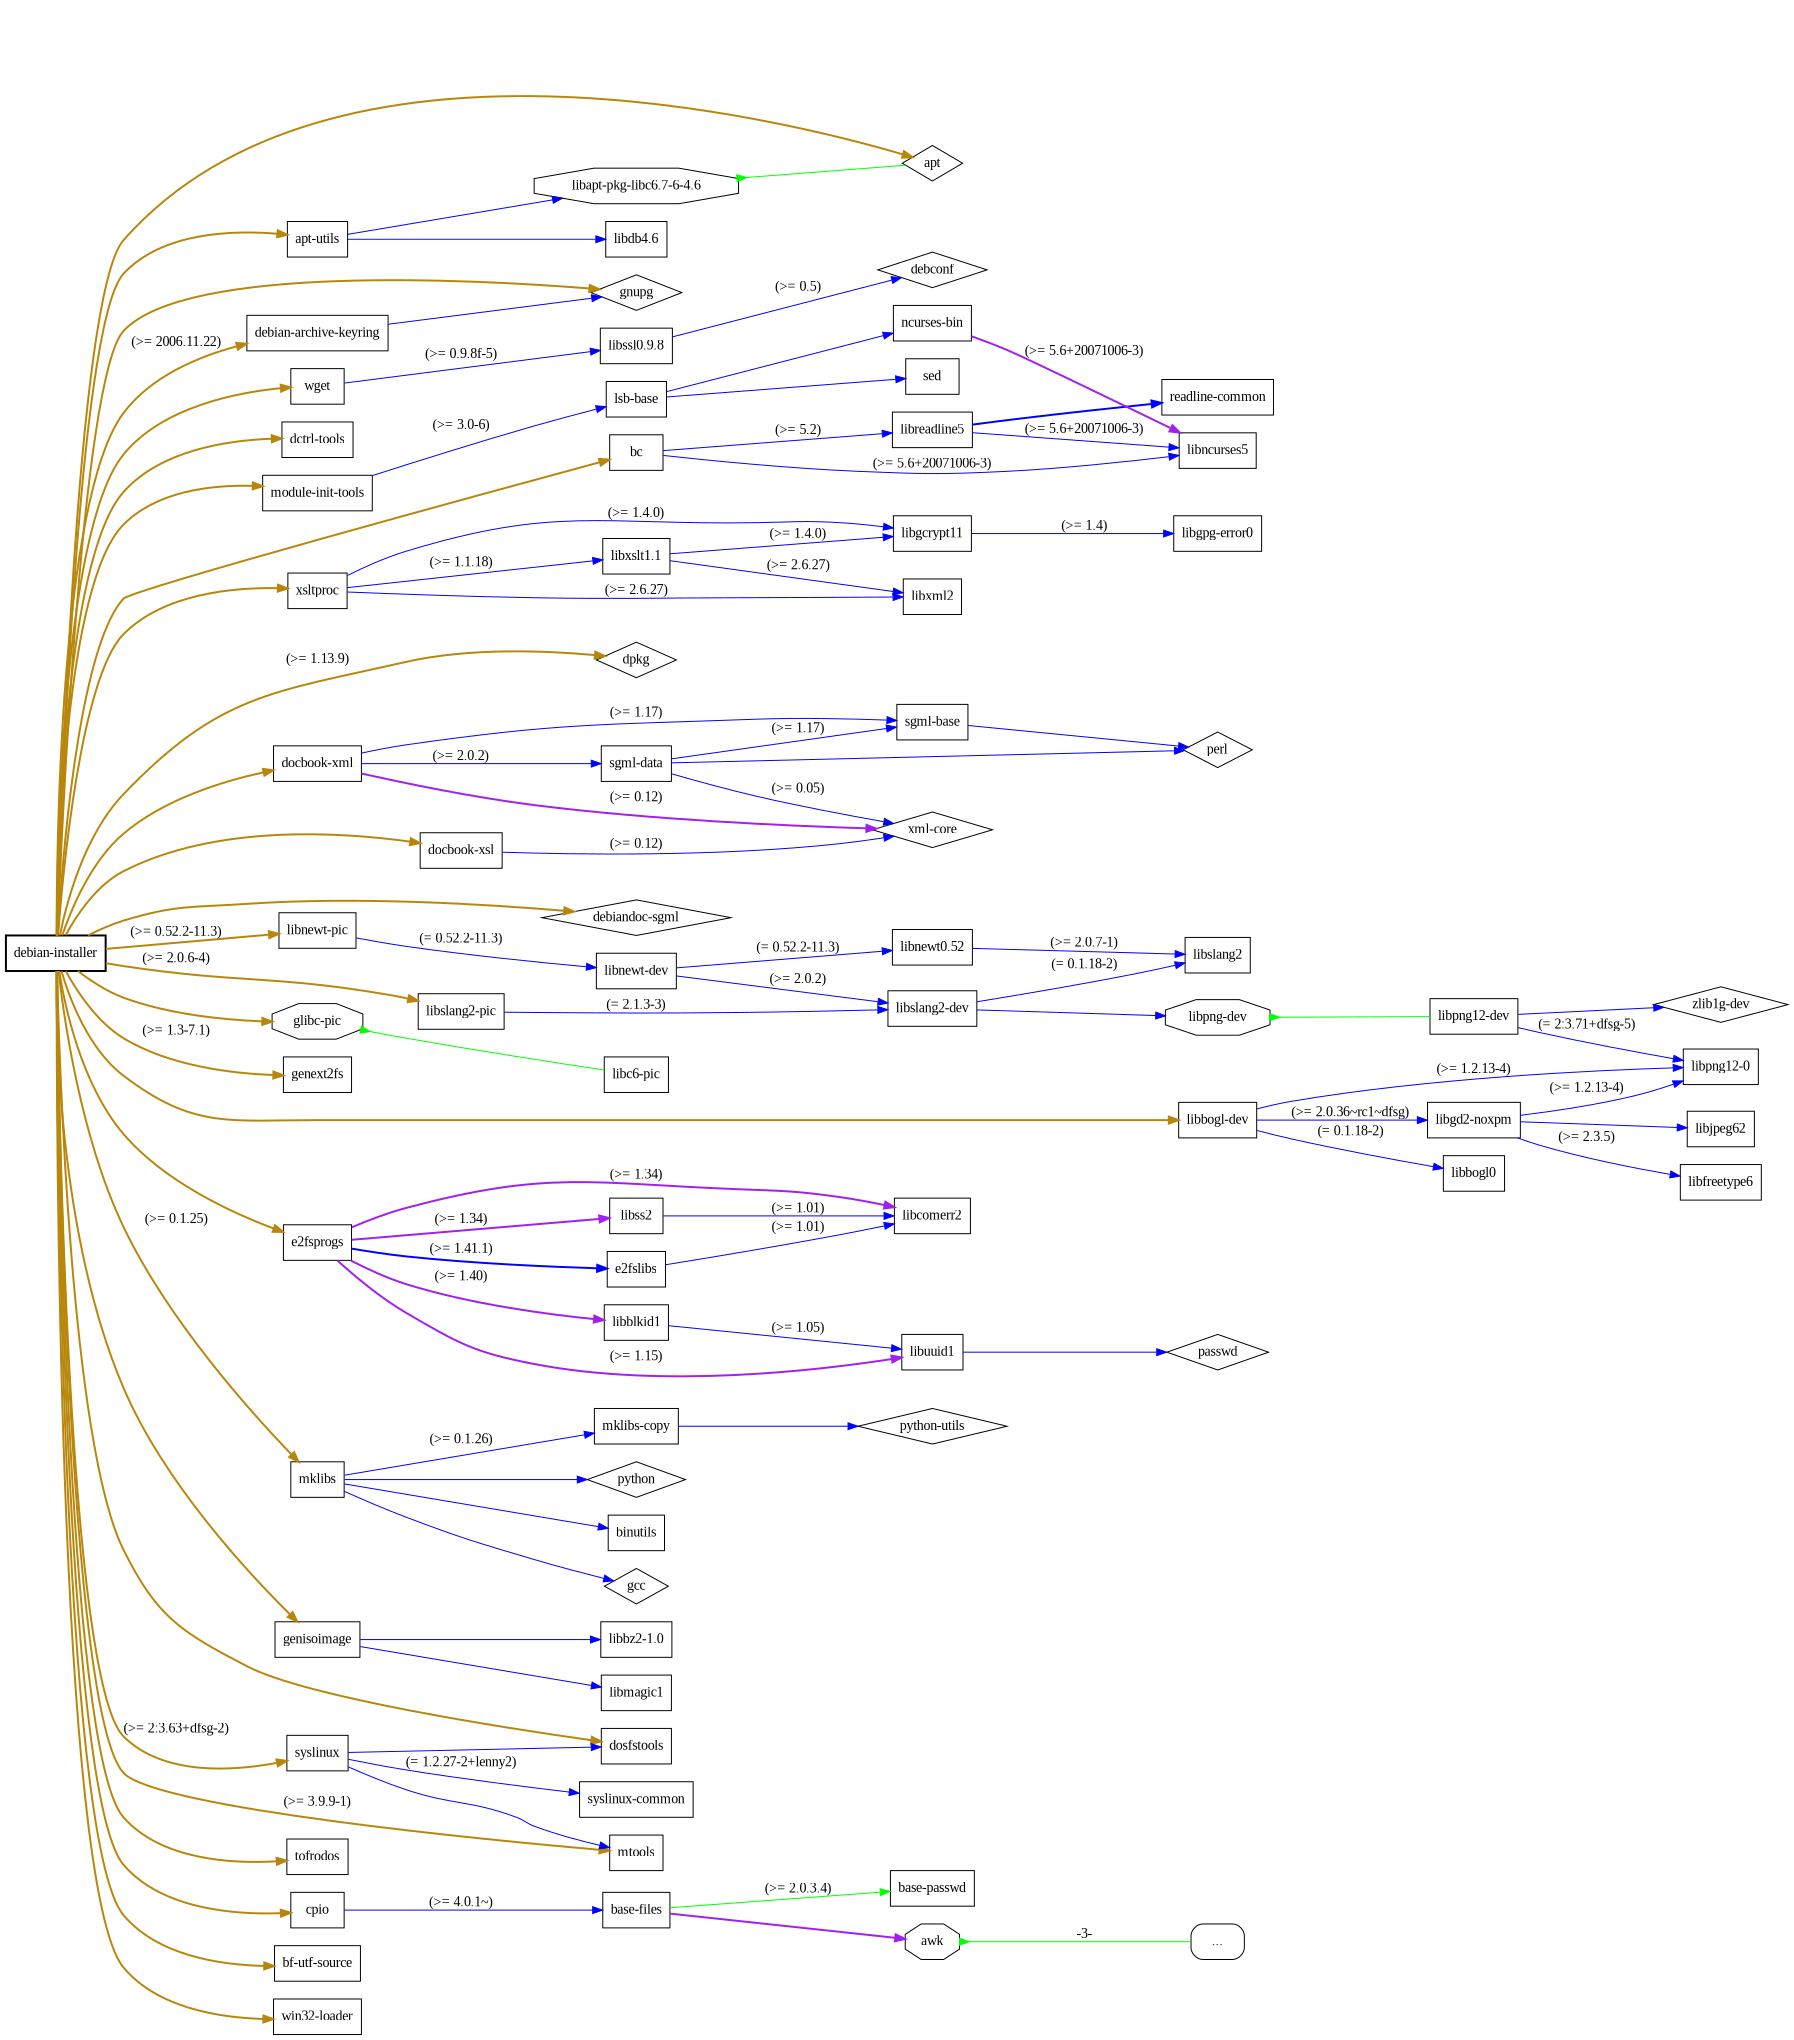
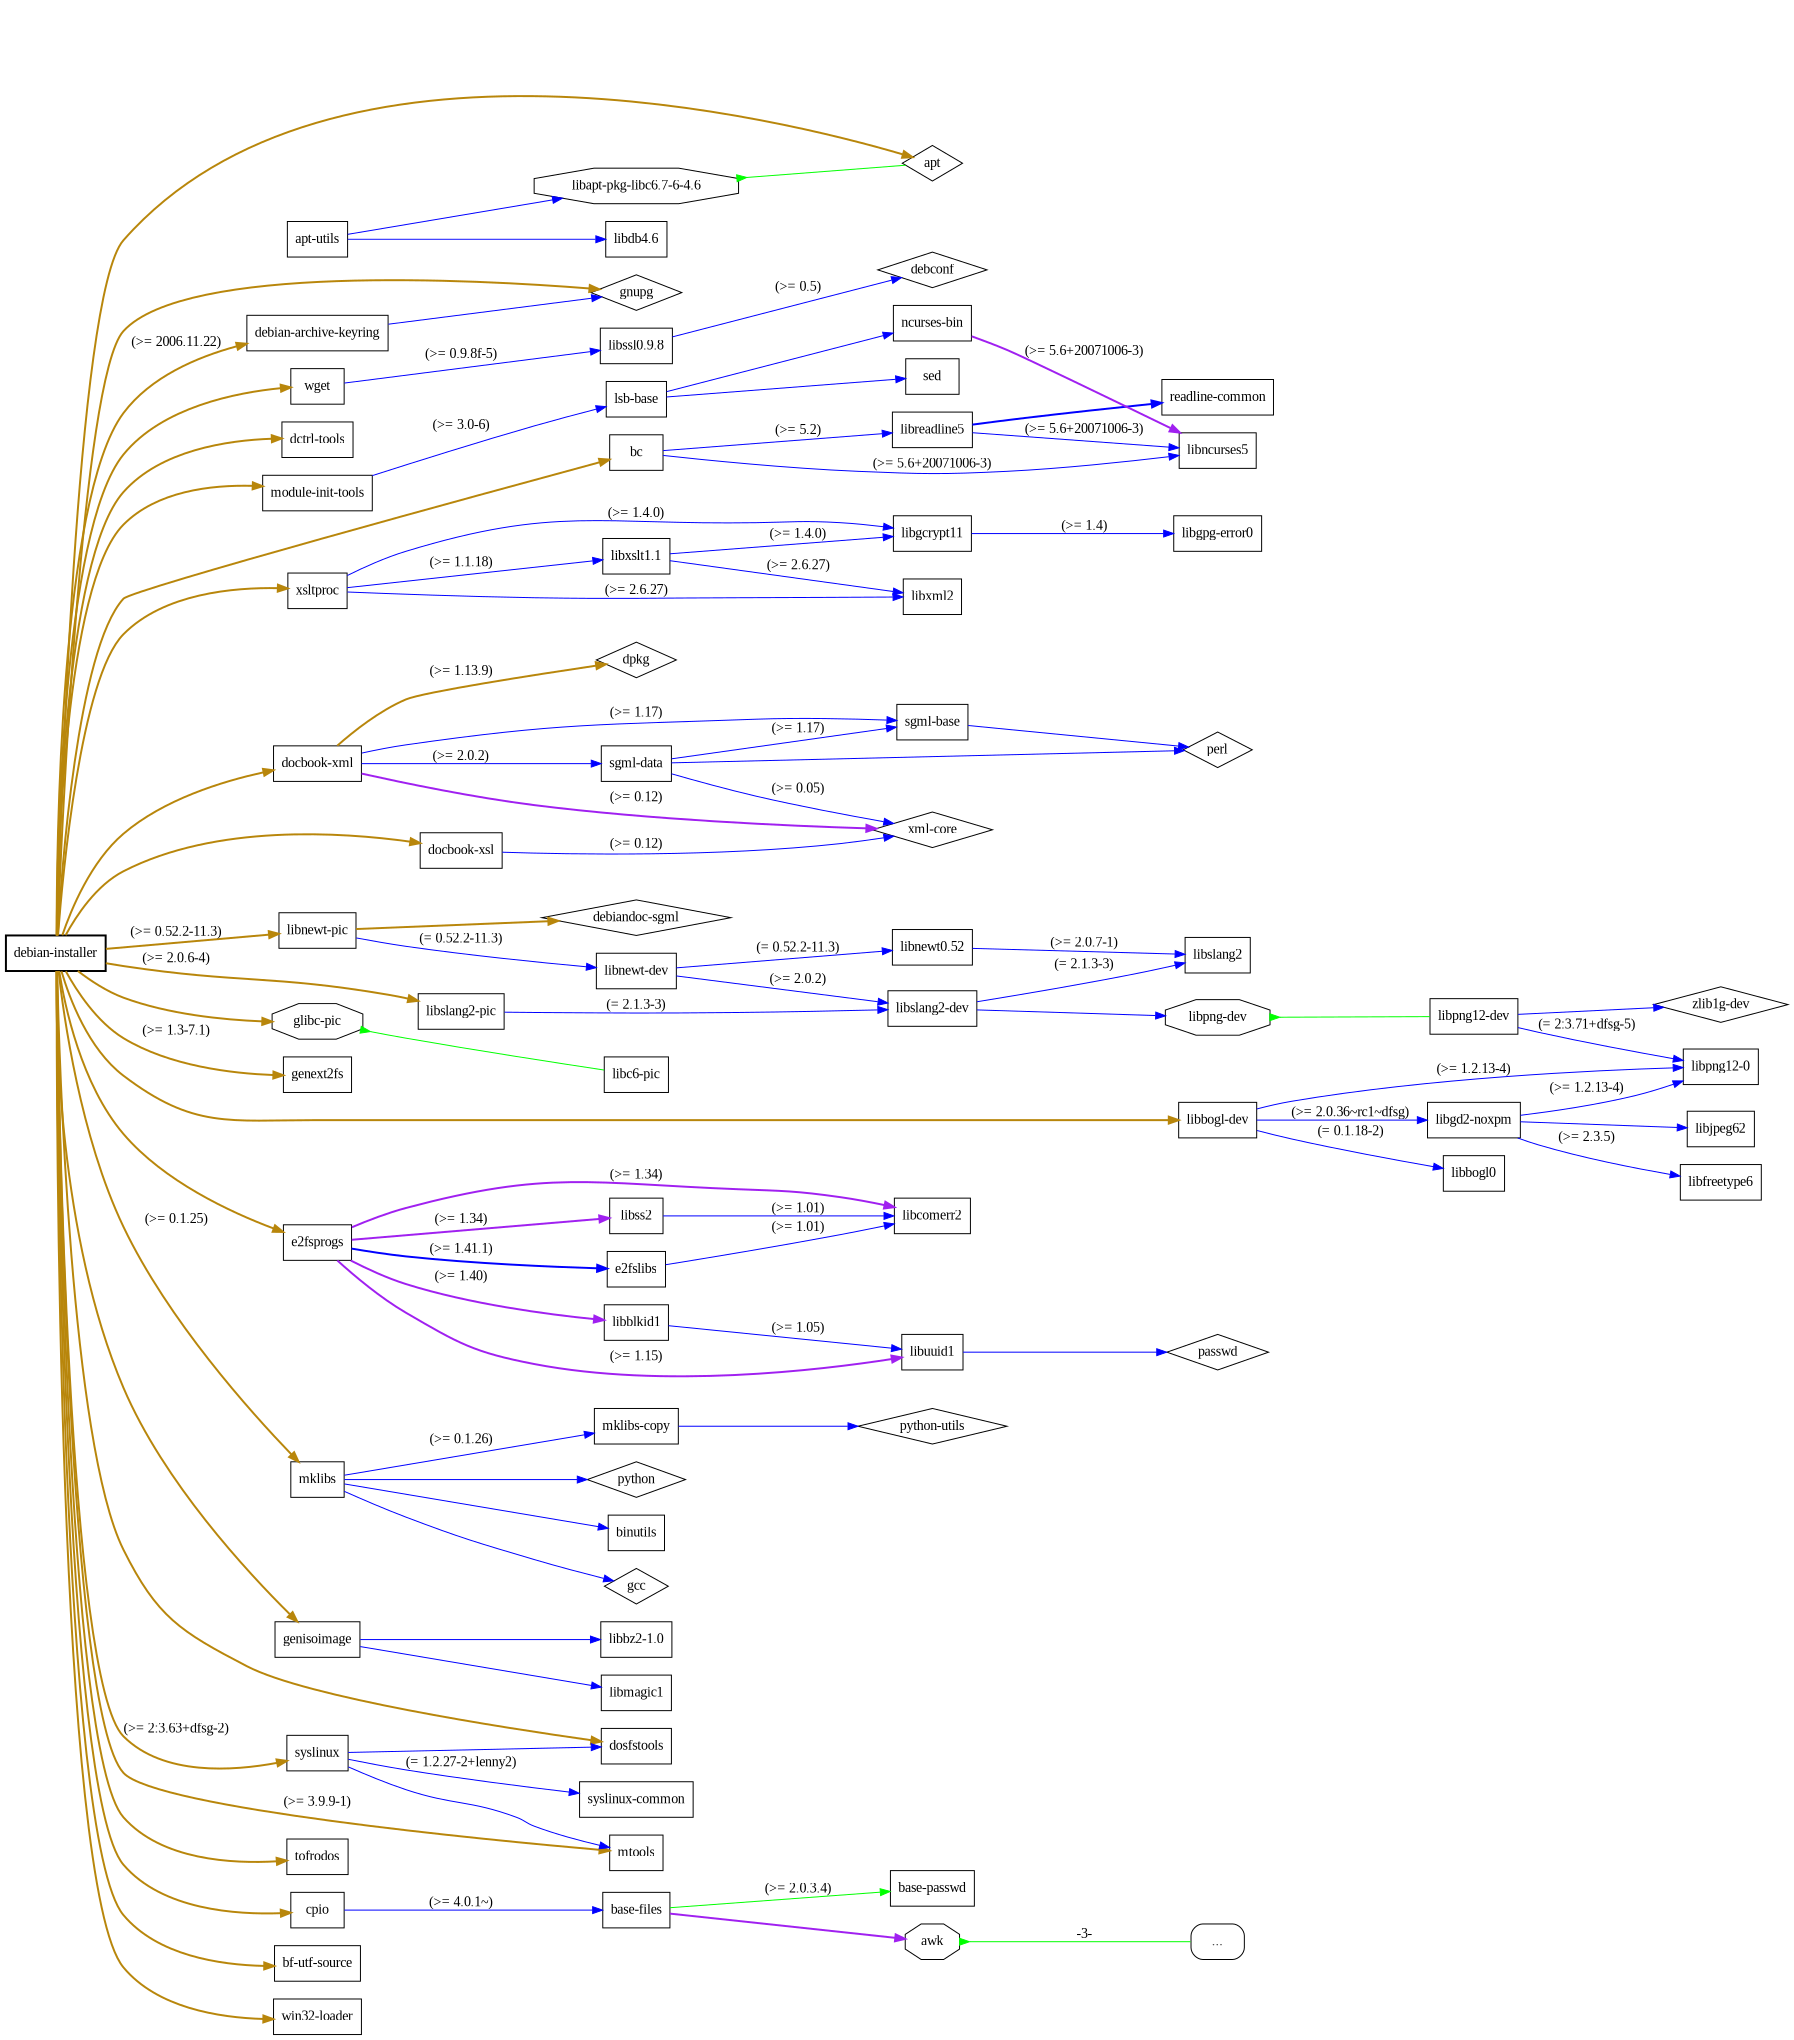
(79, 520) -> none
(267, 696) -> (460, 688)
(324, 901) -> (452, 925)
(1084, 965) -> (1084, 965)
